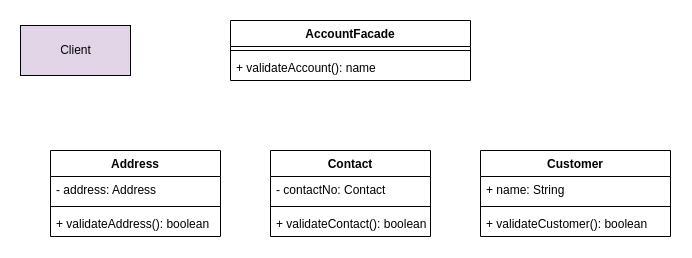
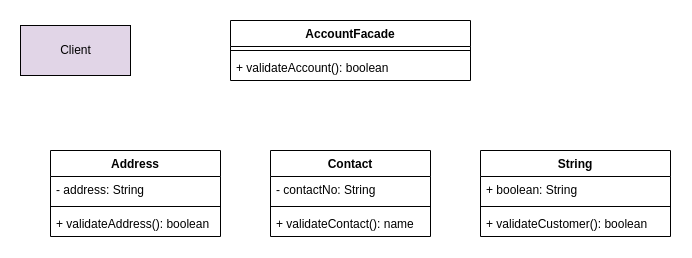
(312, 68) -> (321, 68)
(575, 164) -> (575, 164)
(112, 190) -> (107, 190)
(339, 190) -> (334, 190)
(527, 190) -> (535, 190)
(361, 224) -> (352, 224)
